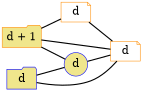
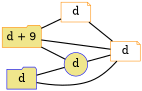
(22, 37) -> (22, 37)
